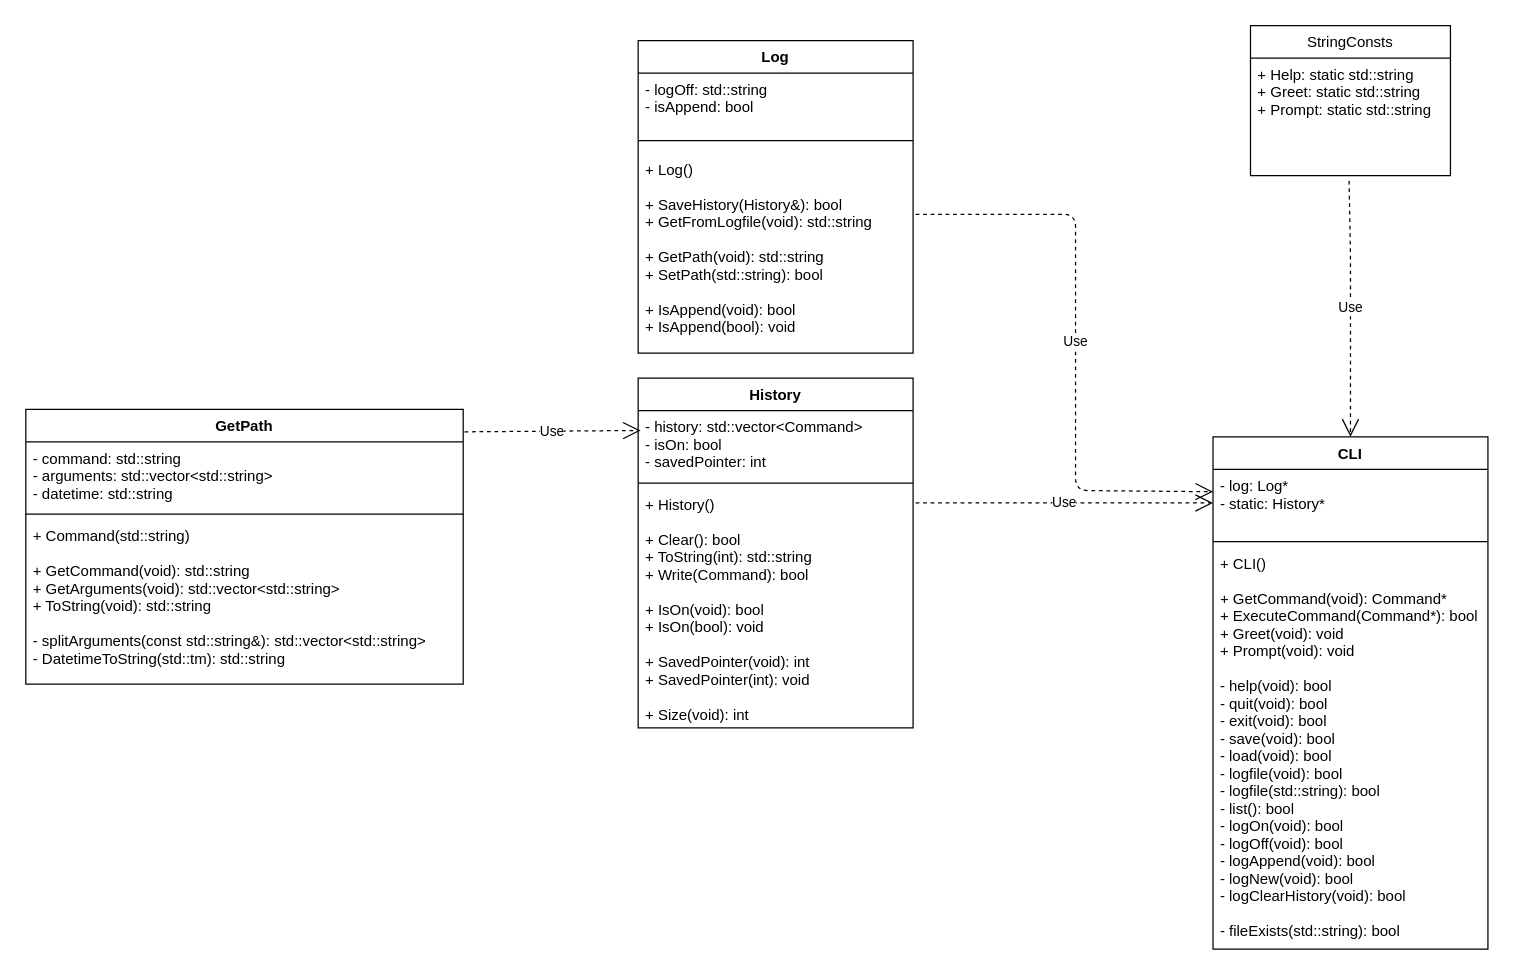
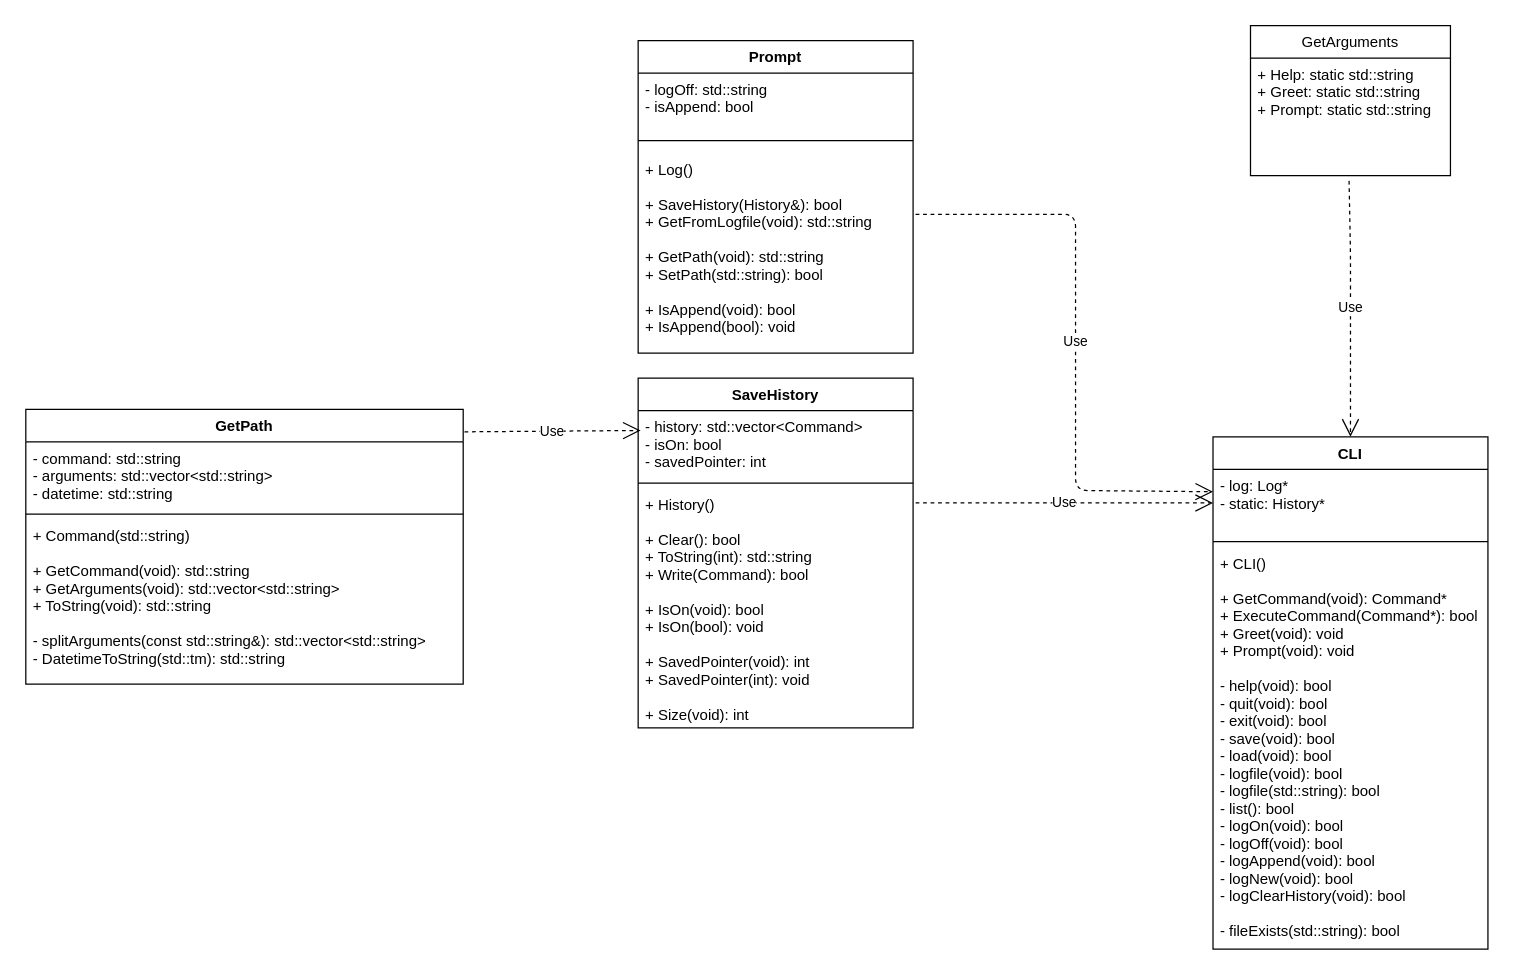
(1350, 43) -> (1350, 43)
(775, 58) -> (775, 58)
(775, 395) -> (775, 395)
